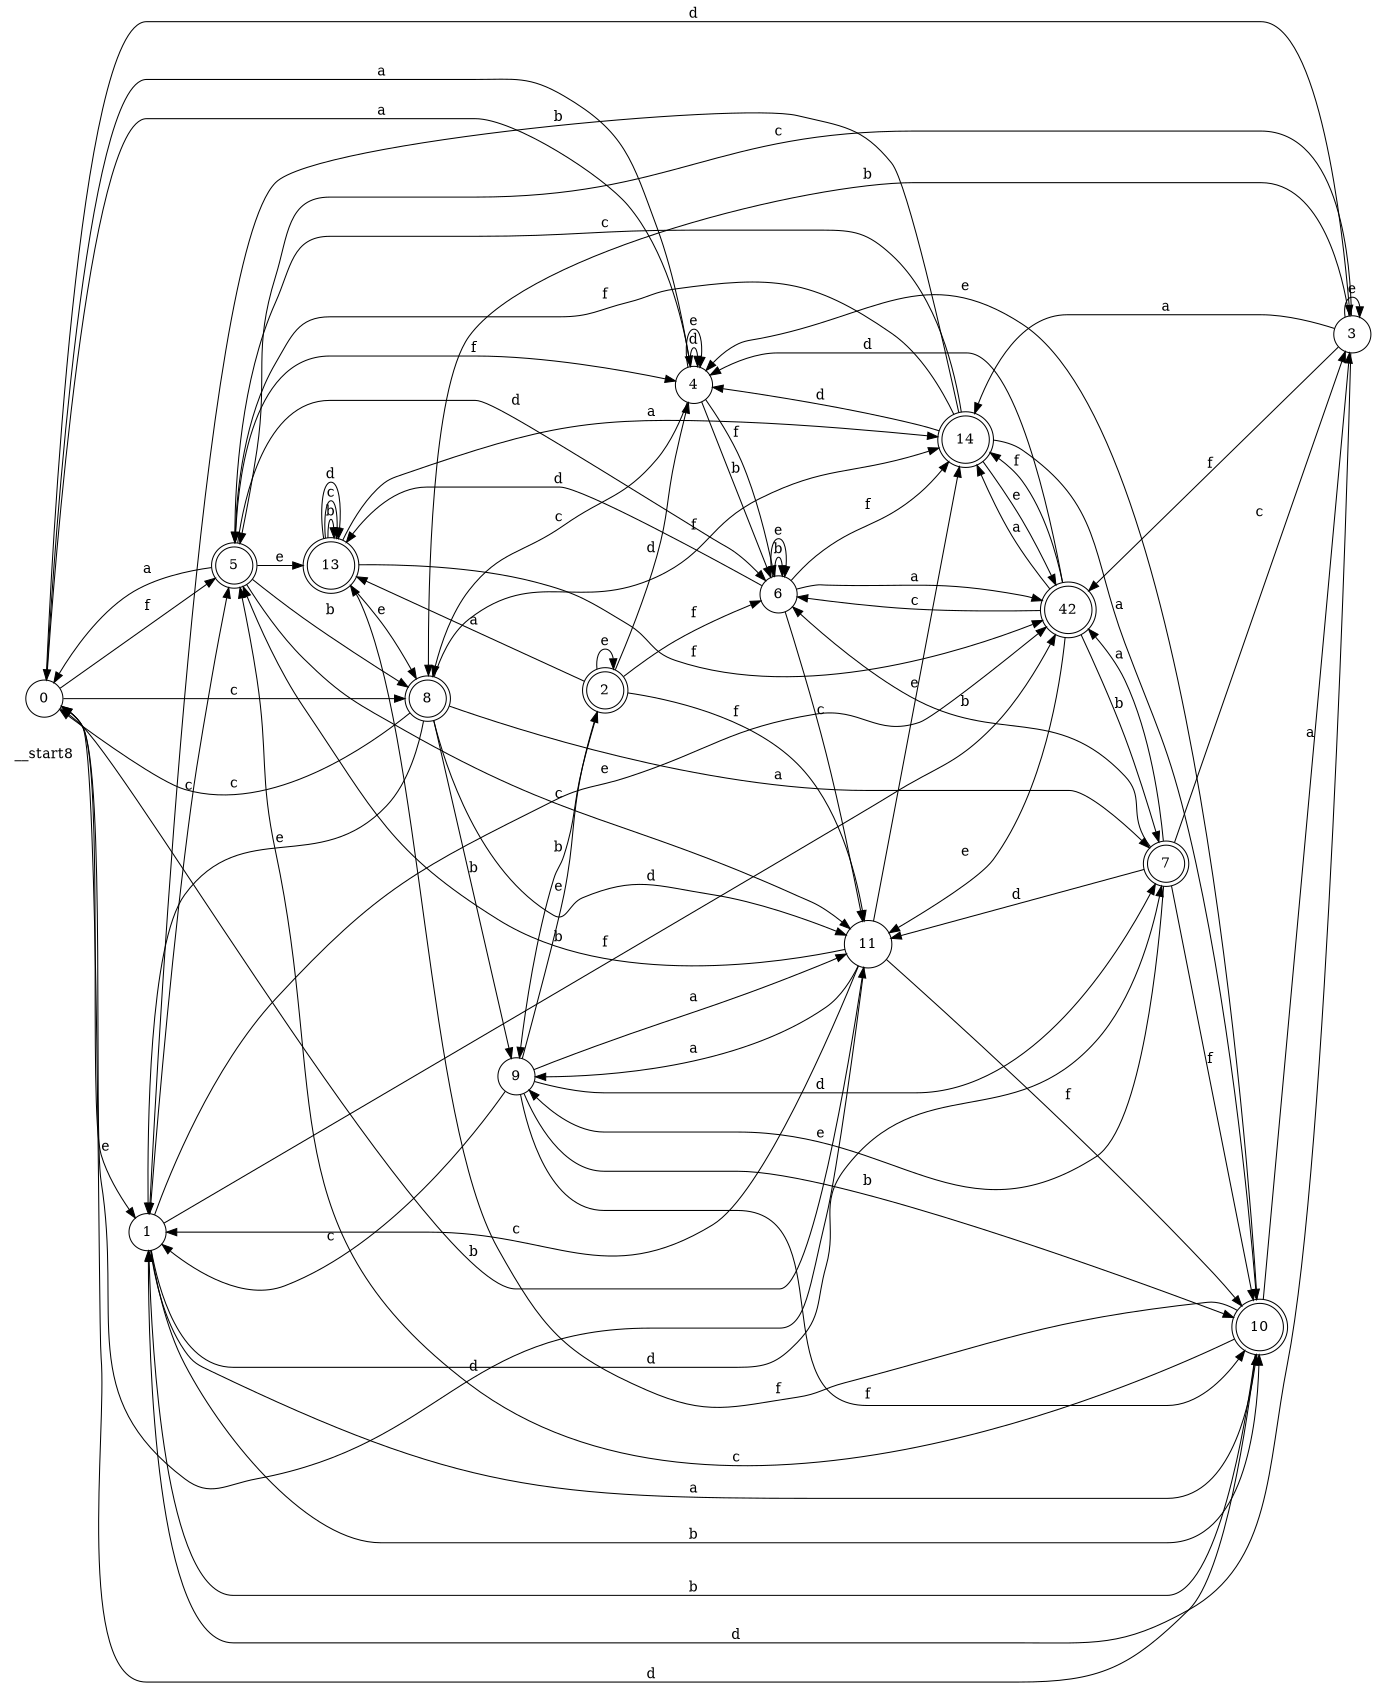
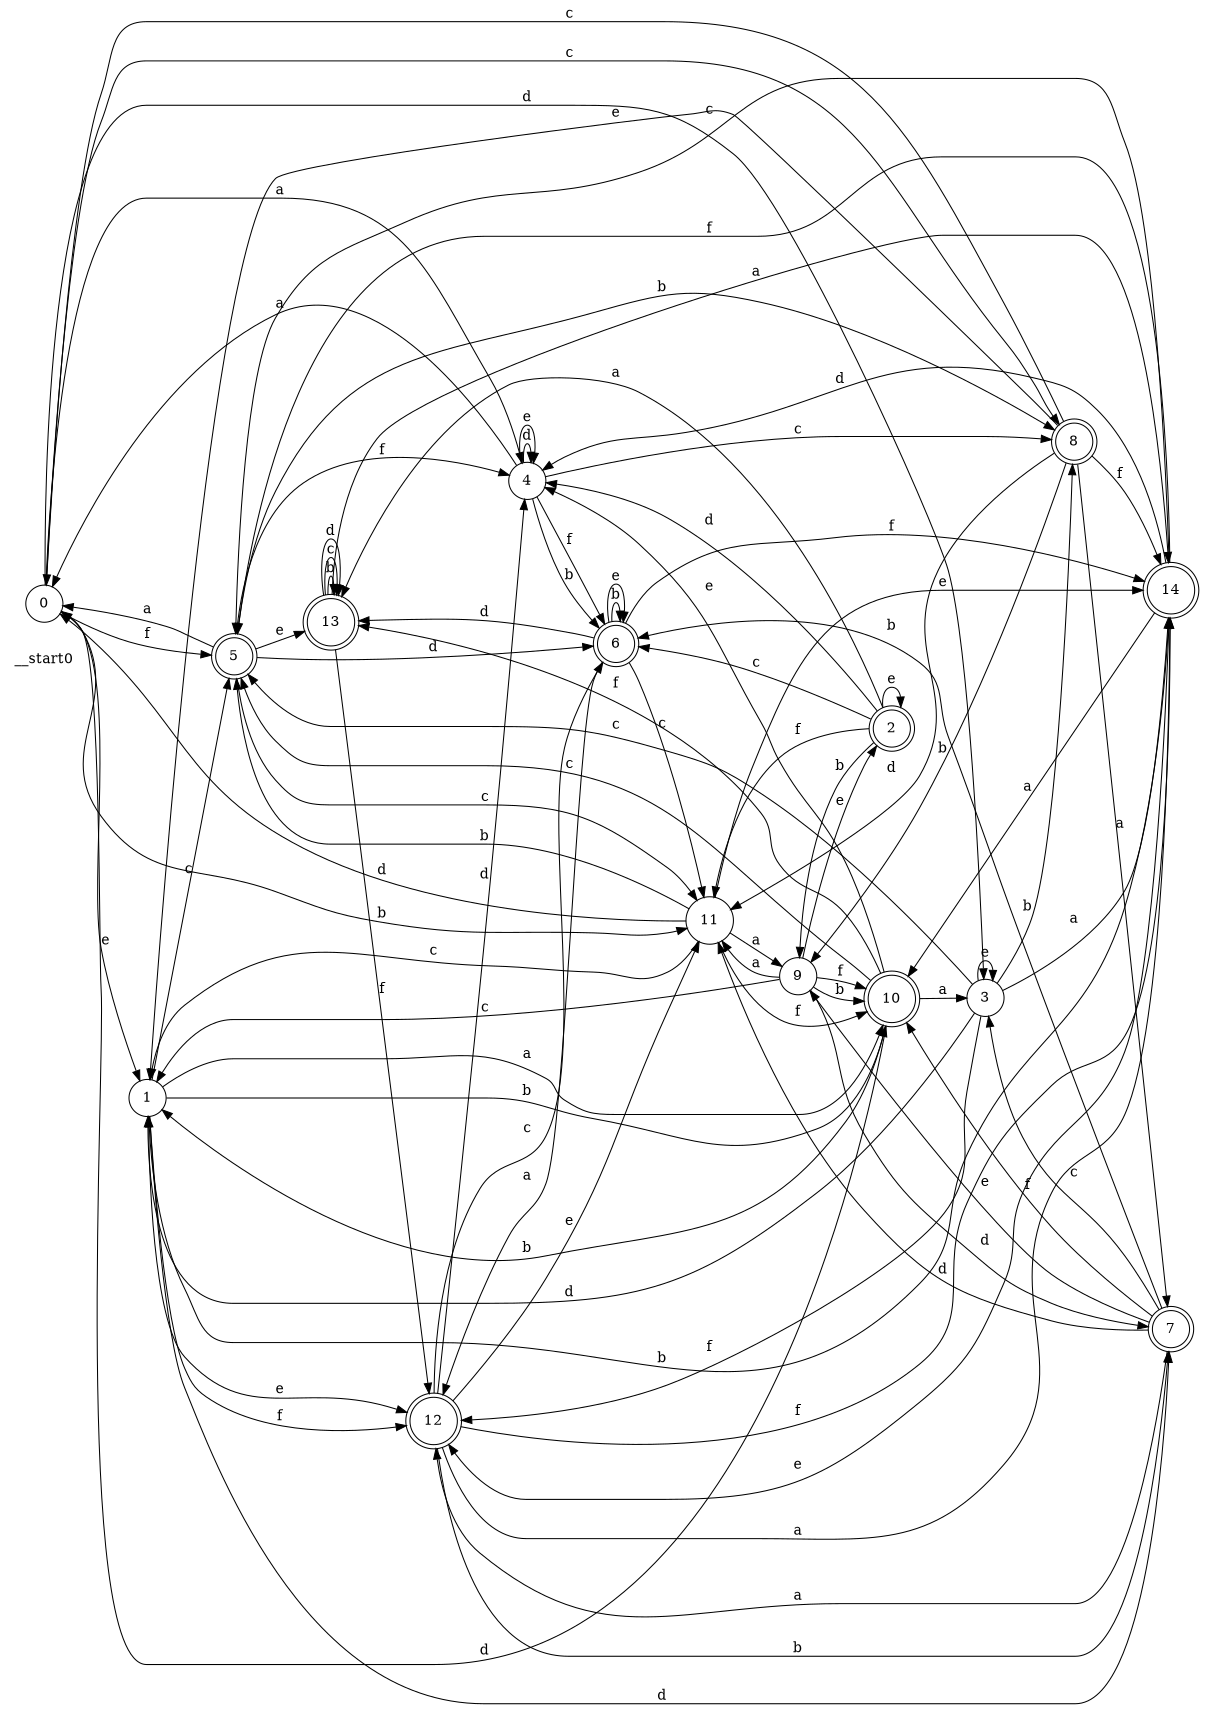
(779, 594) -> (616, 644)
(1068, 610) -> (434, 1421)
(694, 613) -> (756, 663)
(384, 625) -> none
(44, 754) -> (44, 659)
